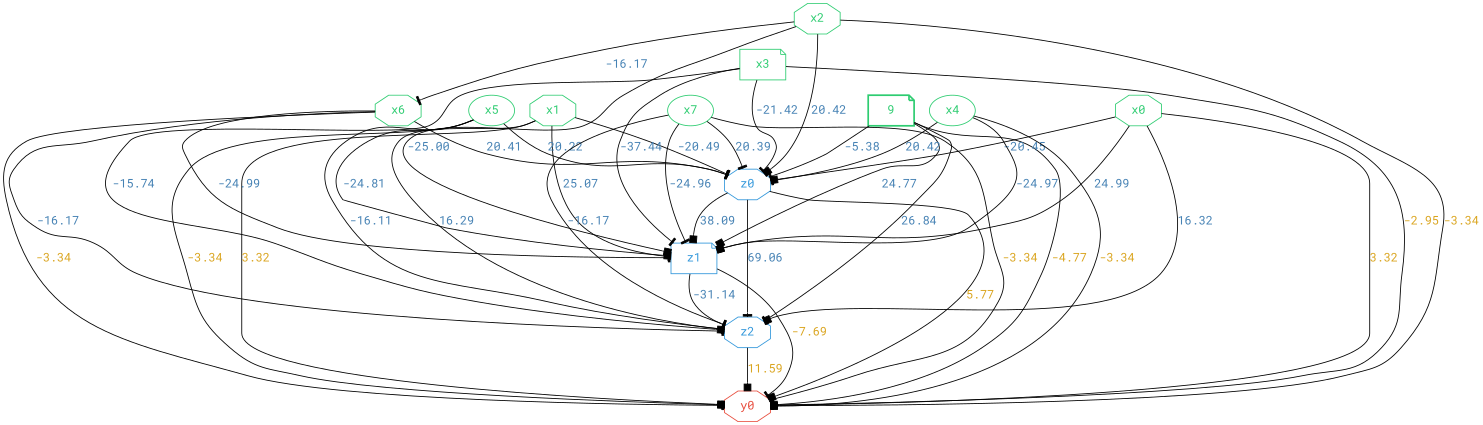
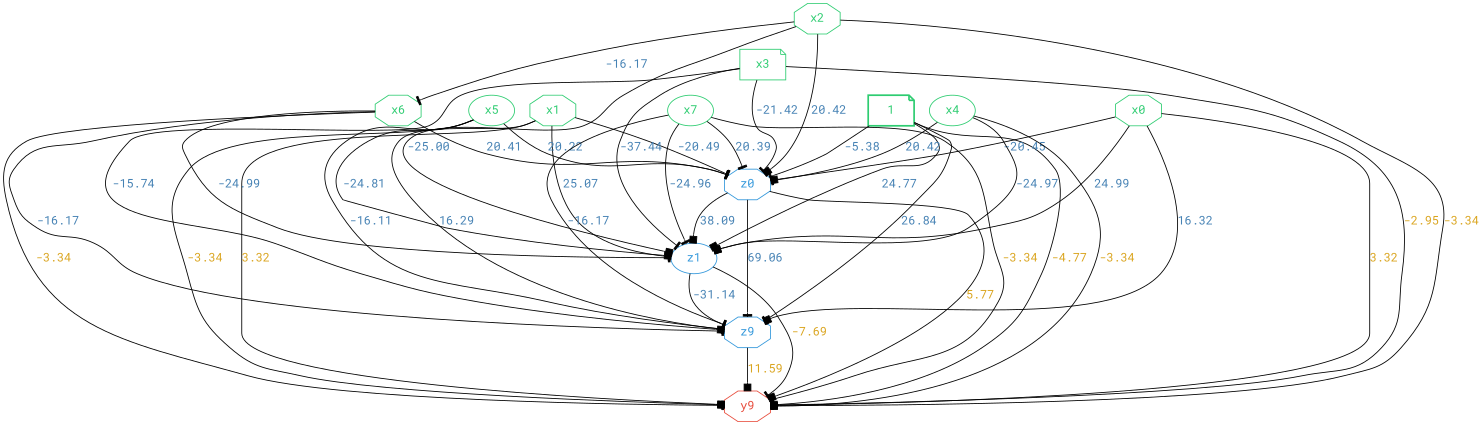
(891, 111) -> (891, 111)
(694, 258) -> (694, 258)
(748, 332) -> (748, 332)
(748, 406) -> (748, 406)
